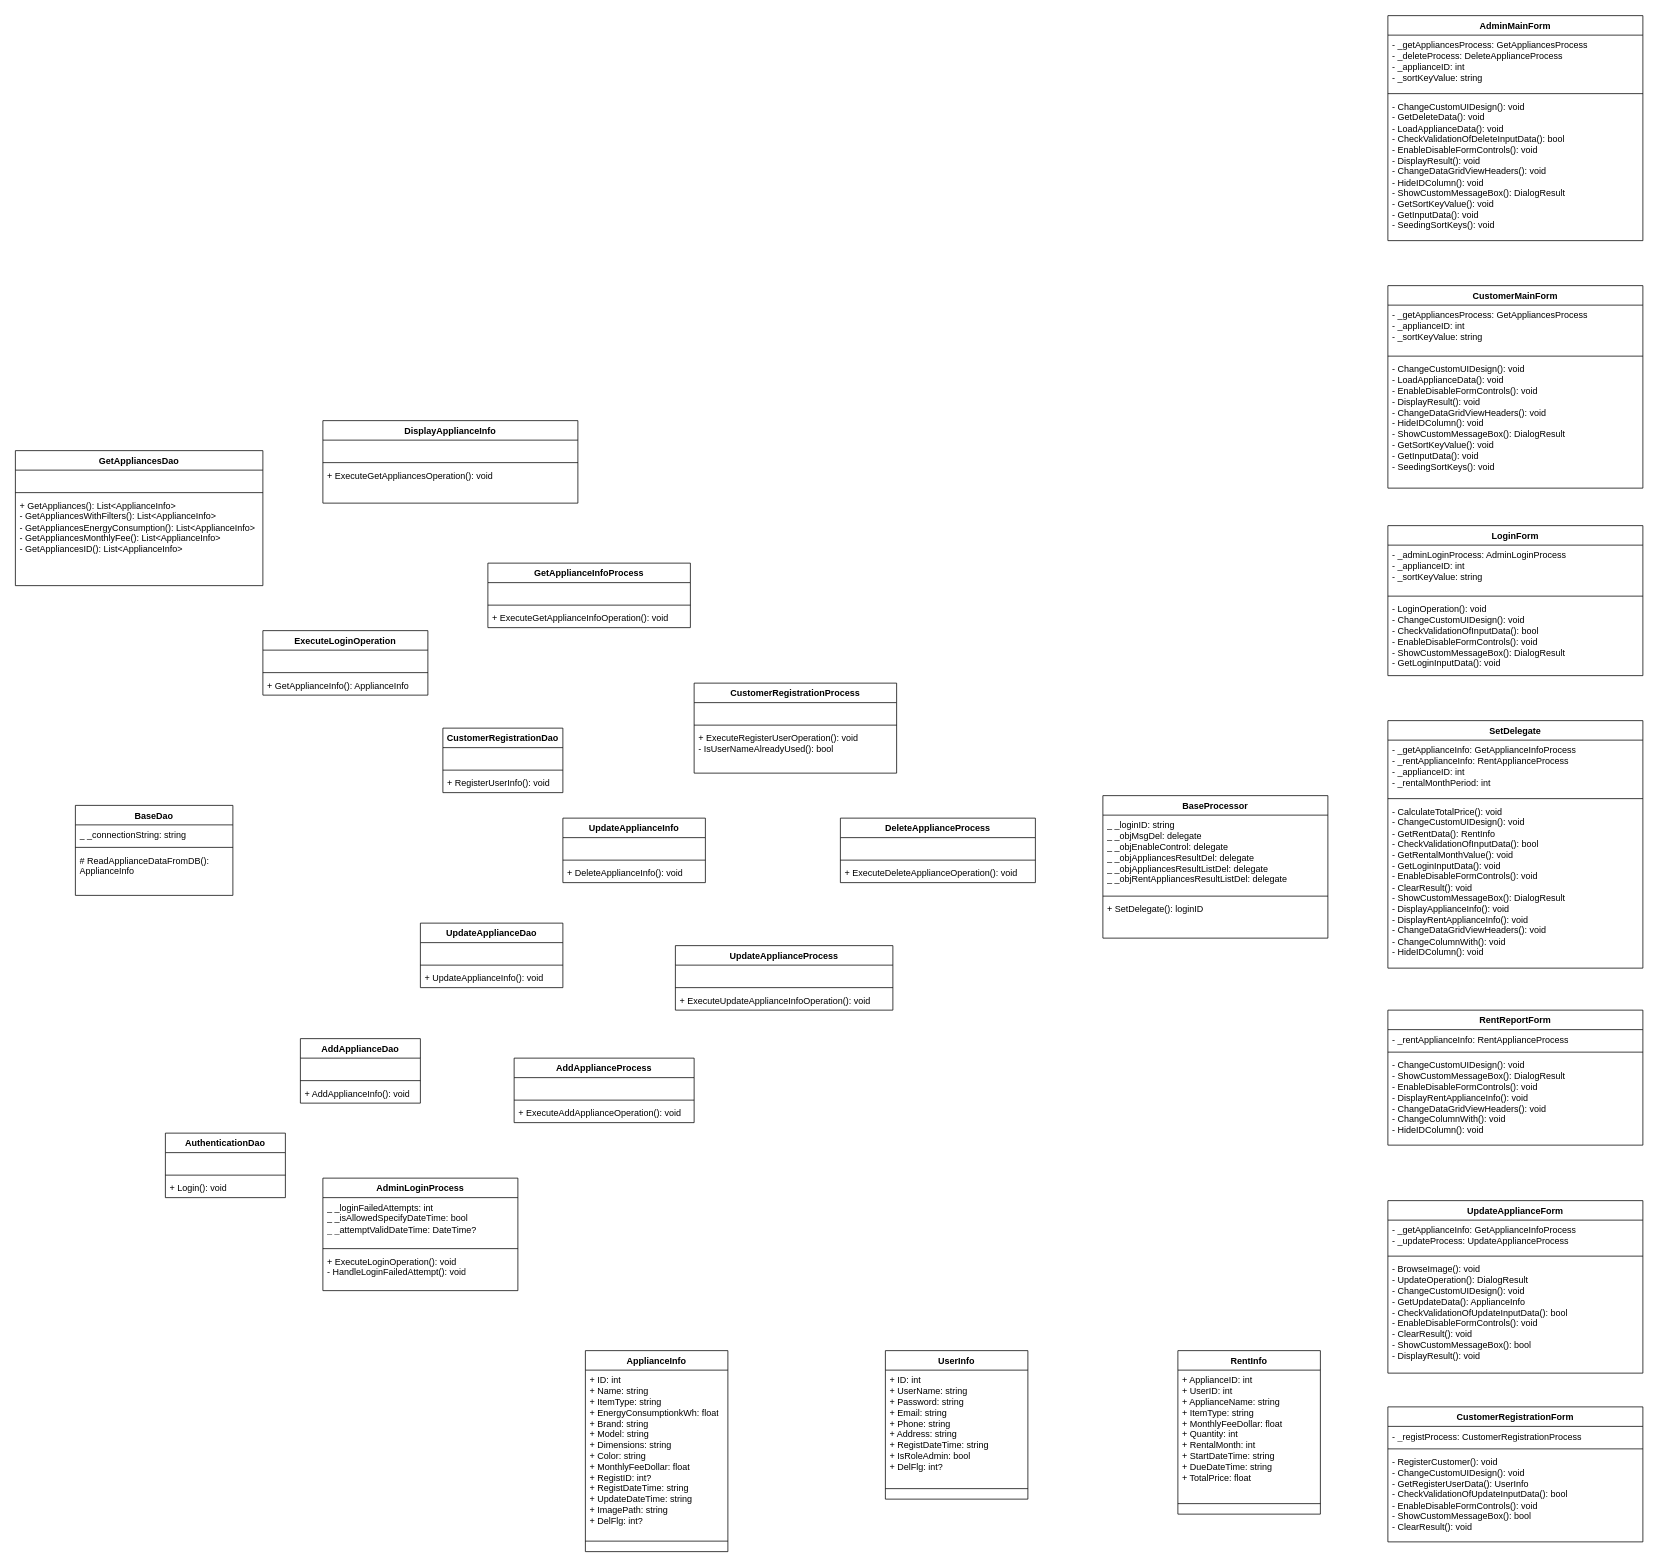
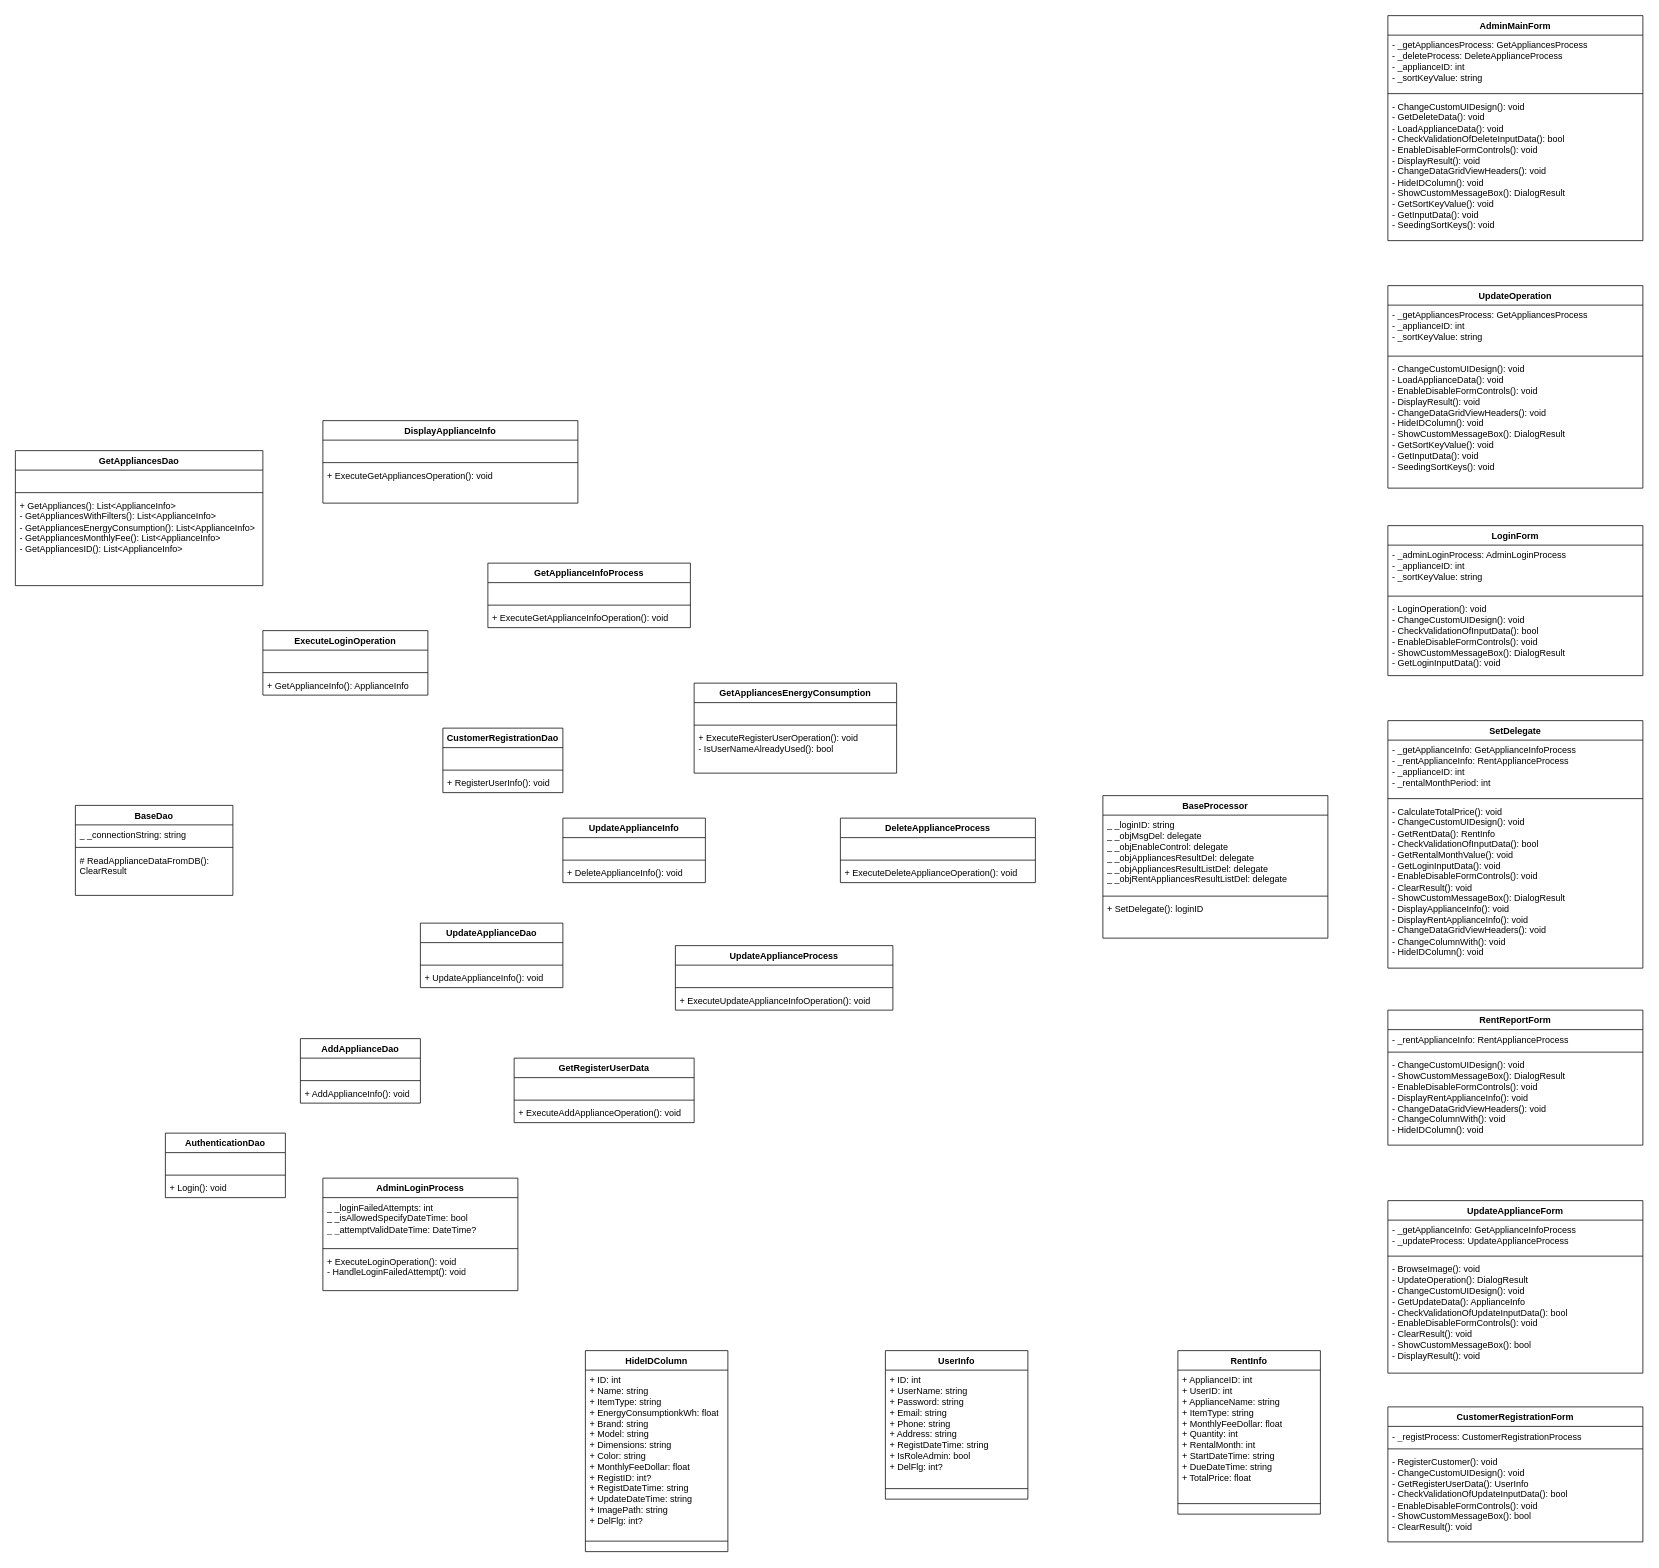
(1515, 296) -> (1515, 296)
(795, 694) -> (795, 694)
(155, 866) -> (155, 866)
(604, 1069) -> (604, 1069)
(657, 1361) -> (657, 1361)
